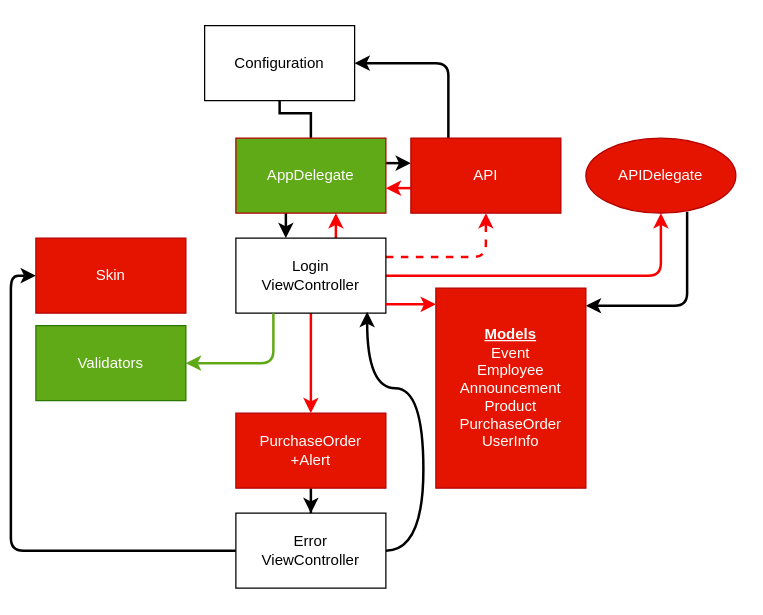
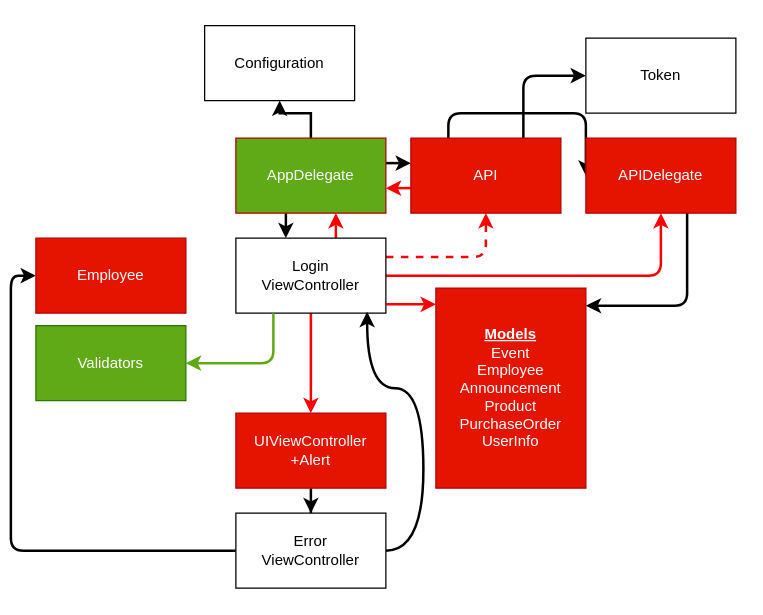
(431, 63) -> (538, 113)
none -> (661, 76)
none -> (523, 87)
(279, 112) -> (283, 113)
(661, 176) -> (661, 176)
(111, 276) -> (111, 276)
(311, 451) -> (311, 451)
